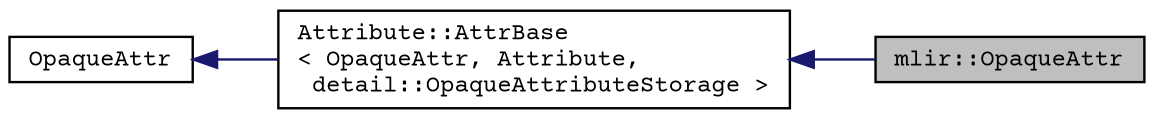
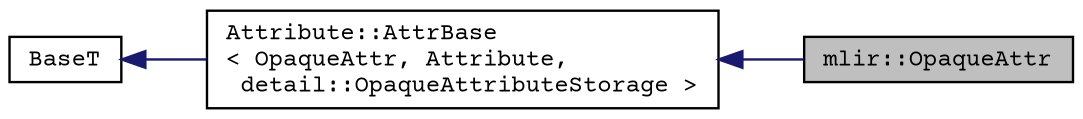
(101, 59) -> (65, 59)
